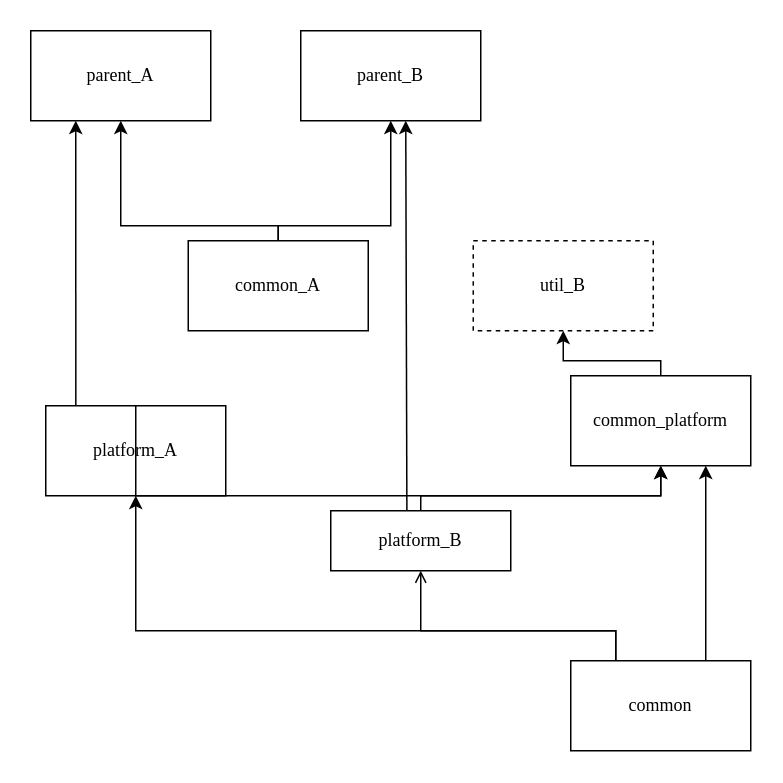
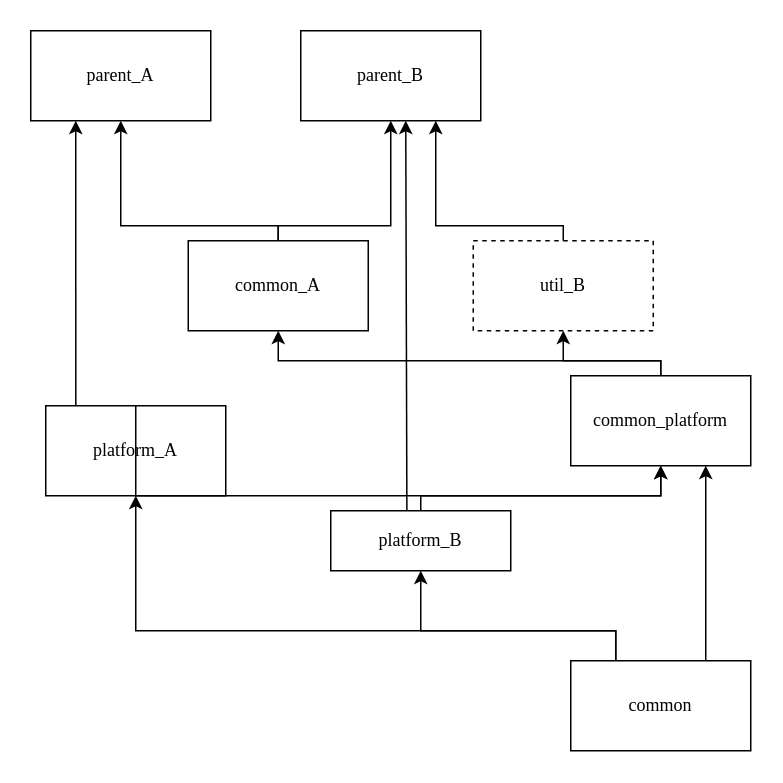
none -> (460, 226)
none -> (410, 361)
(421, 579) -> (421, 582)
